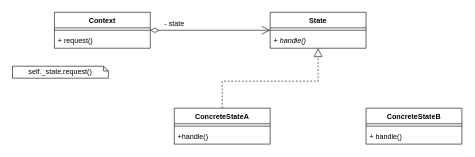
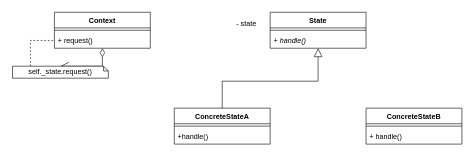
(174, 24) -> (246, 24)
(213, 30) -> (102, 62)
none -> (30, 43)
(269, 81) -> (269, 81)
